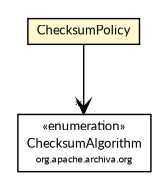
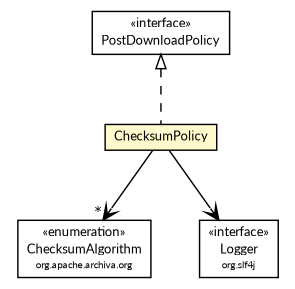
none -> (161, 33)
none -> (238, 249)
